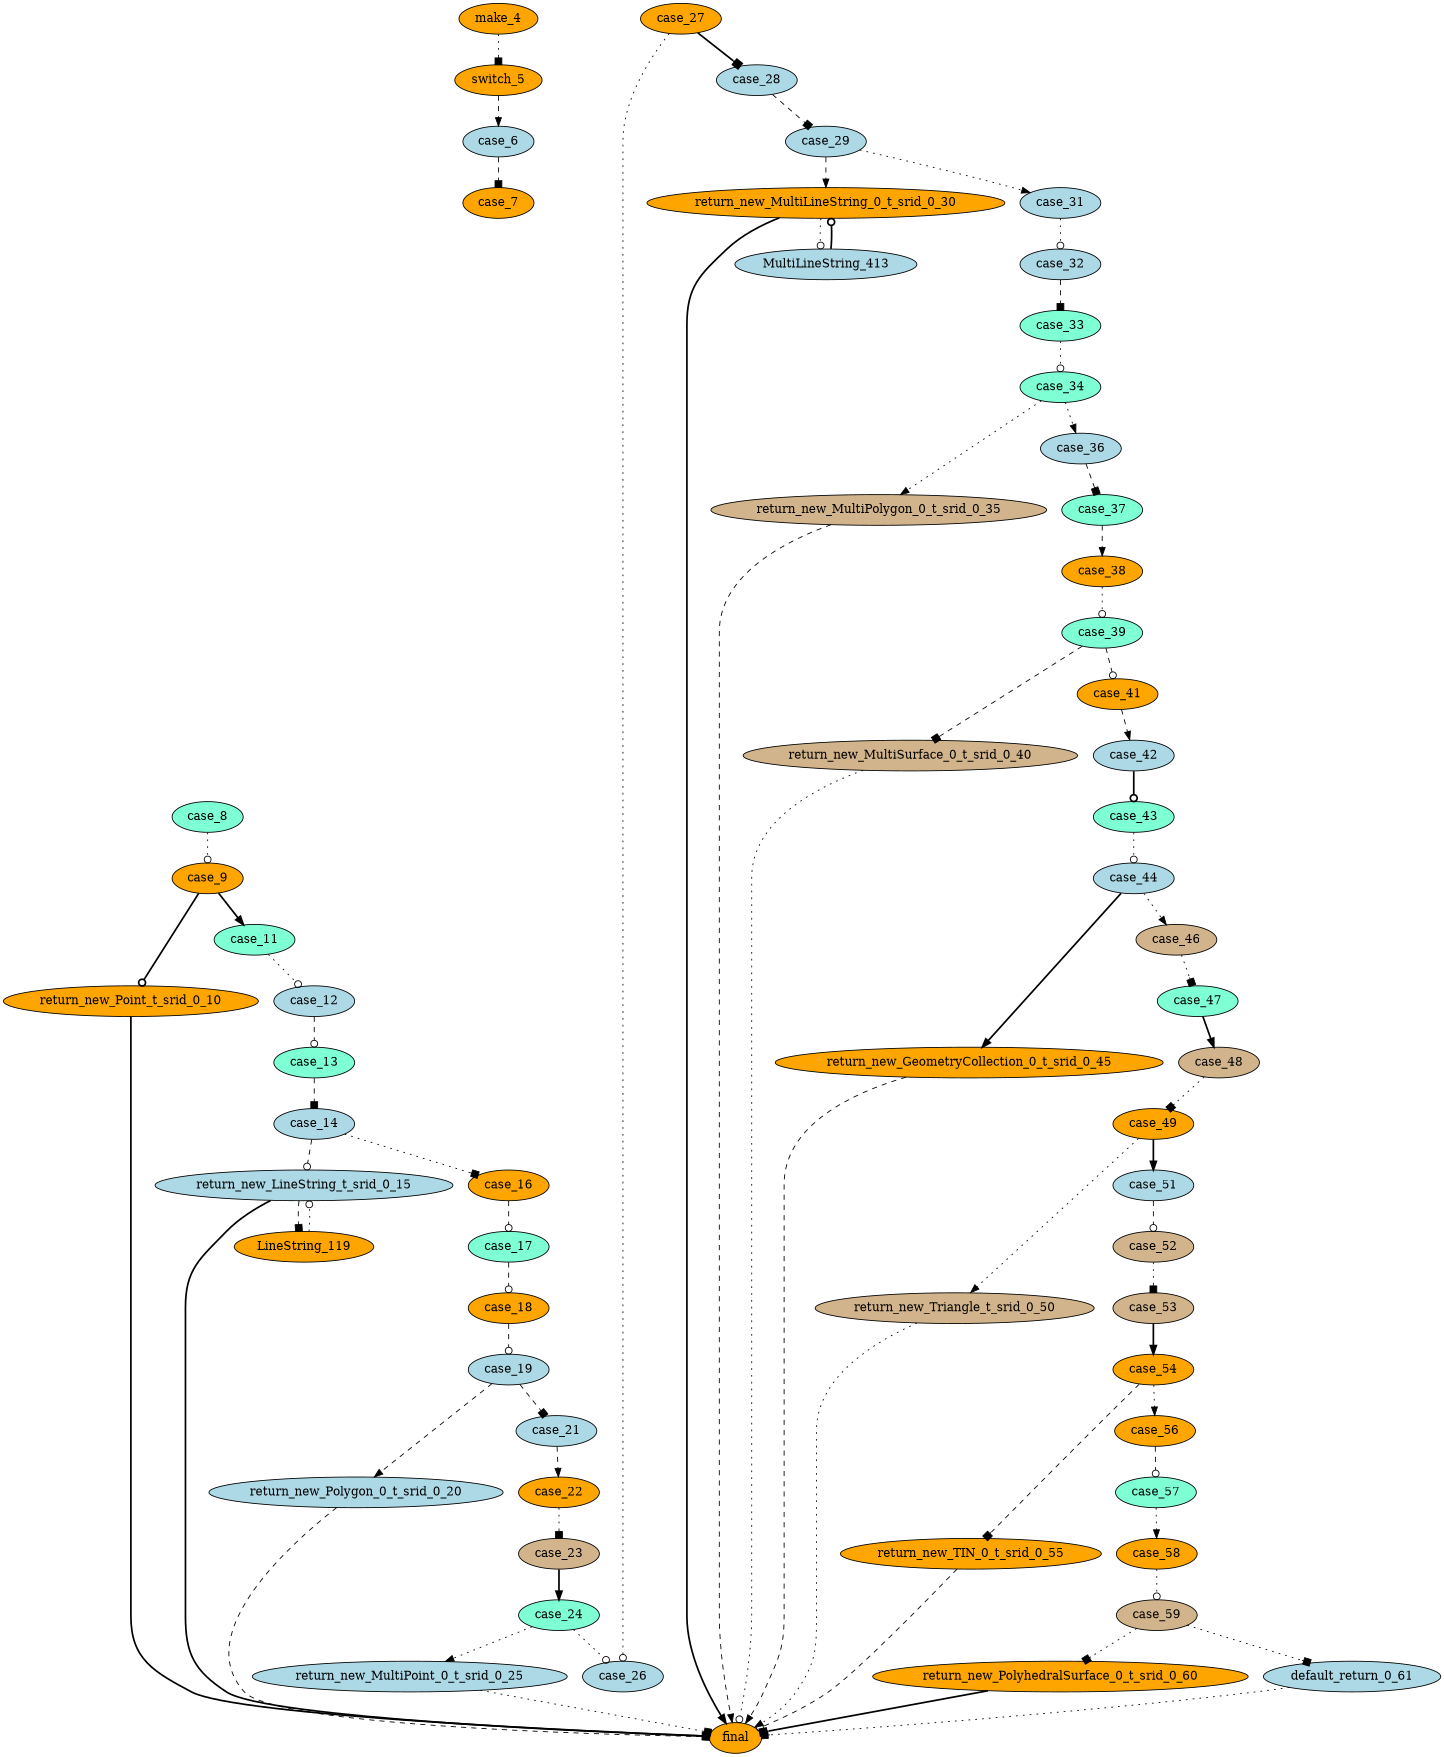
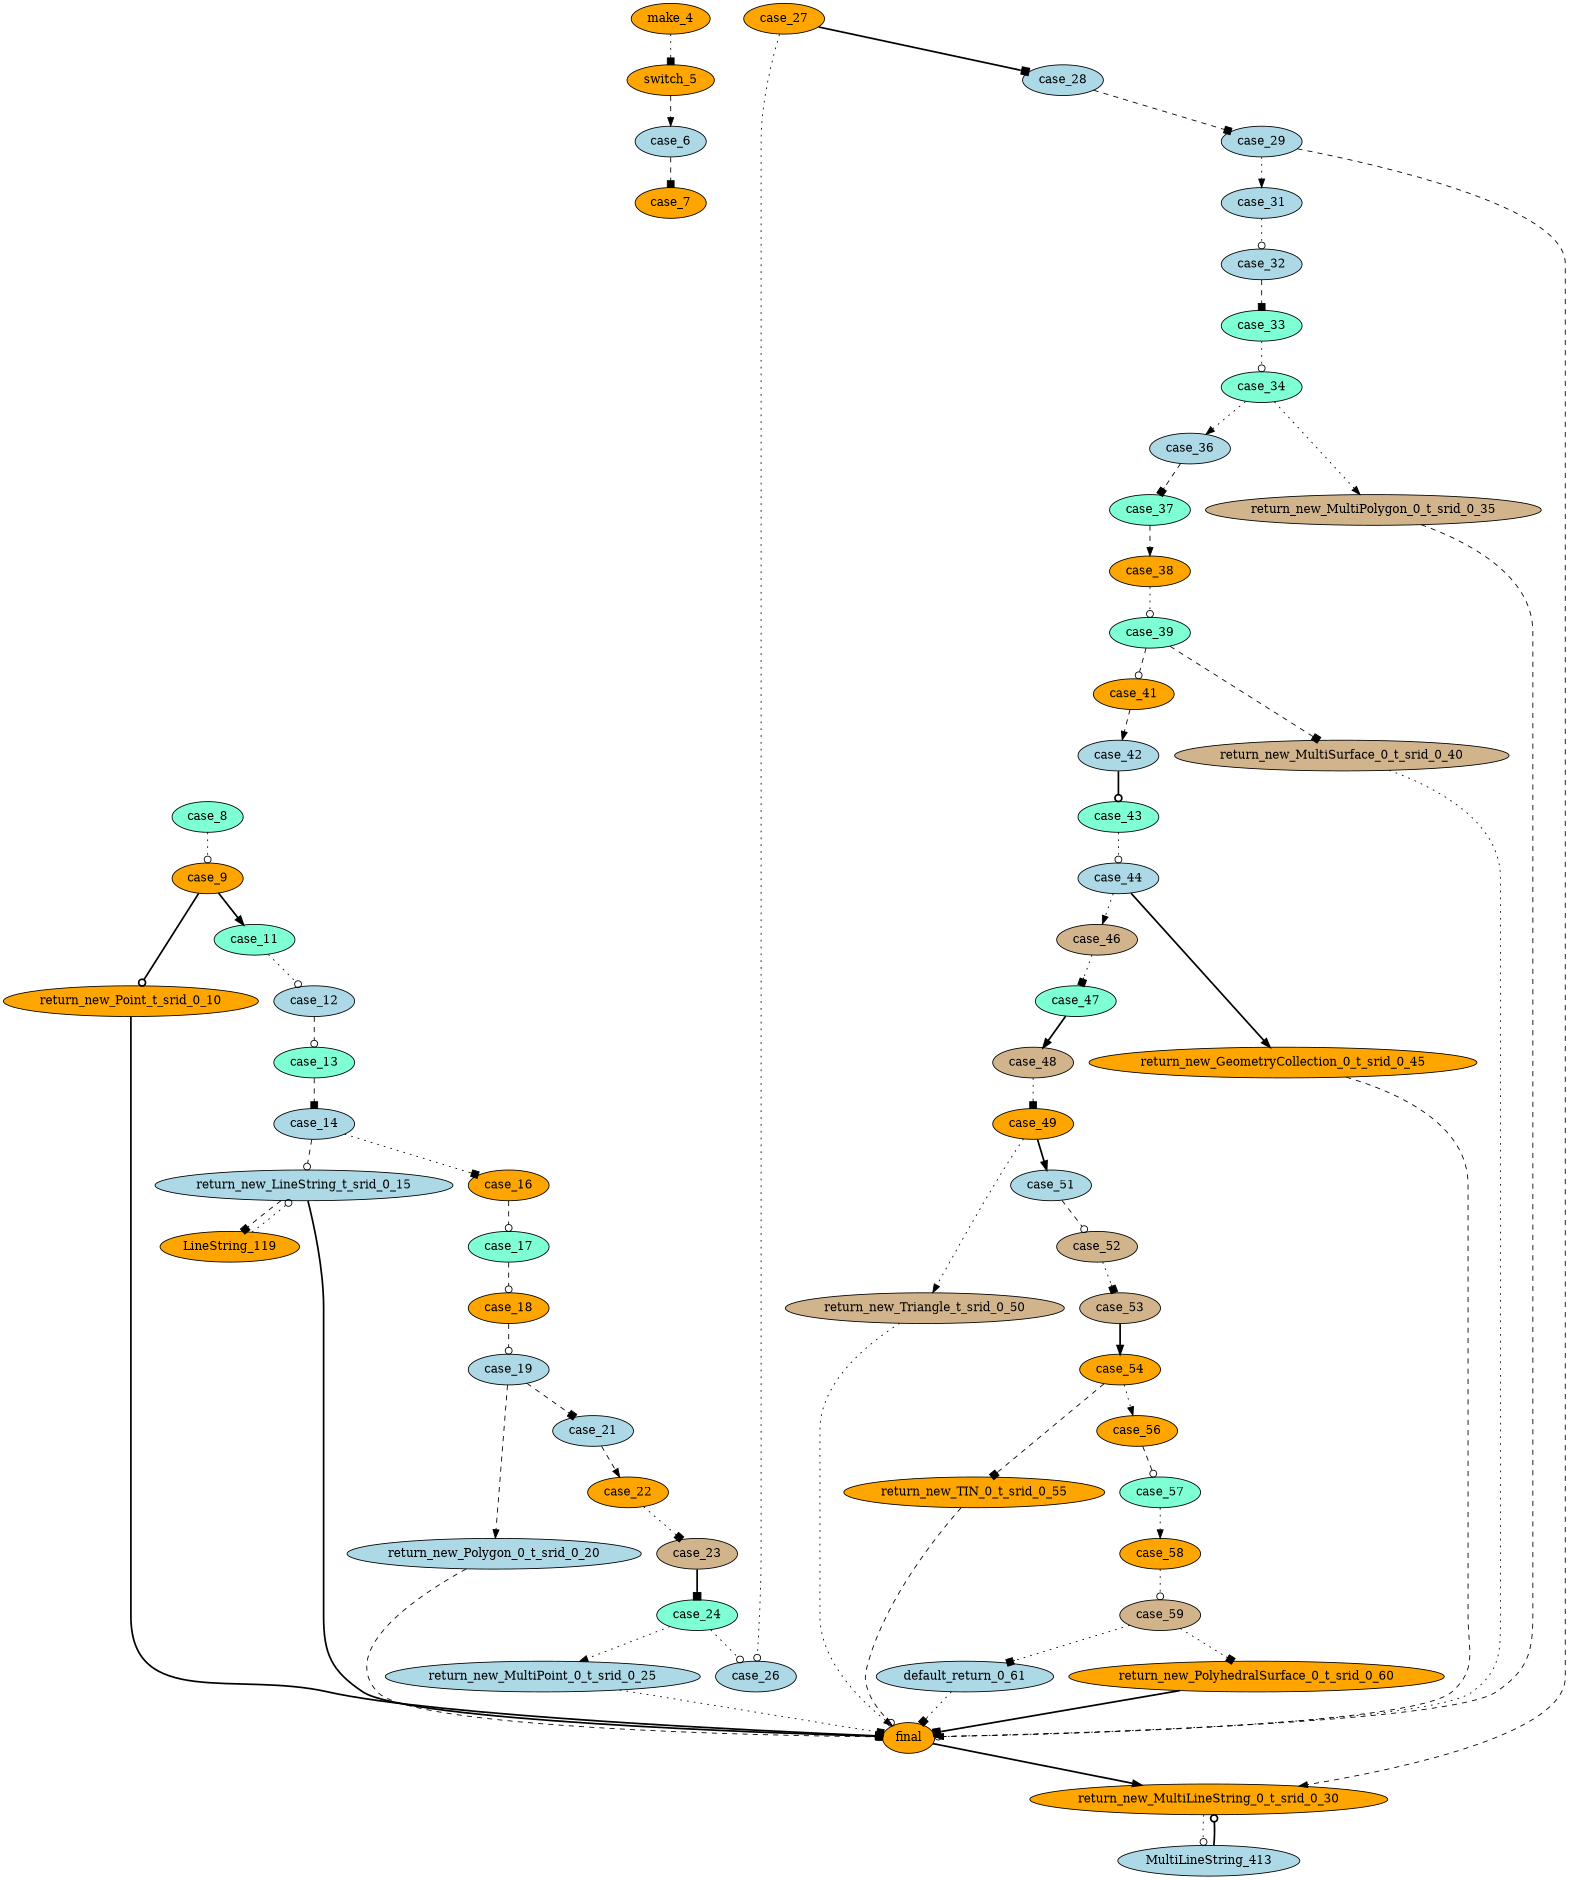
(687, 949) -> (1033, 1763)
(559, 1580) -> (697, 1580)
